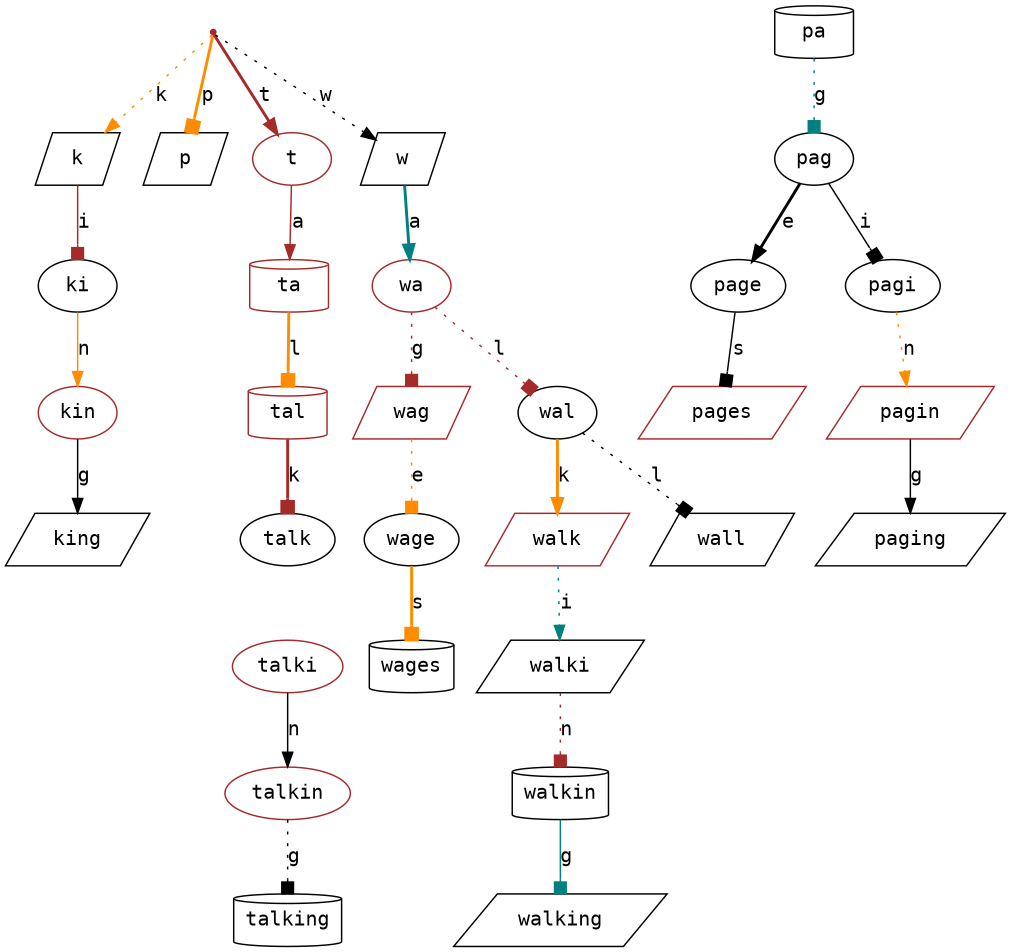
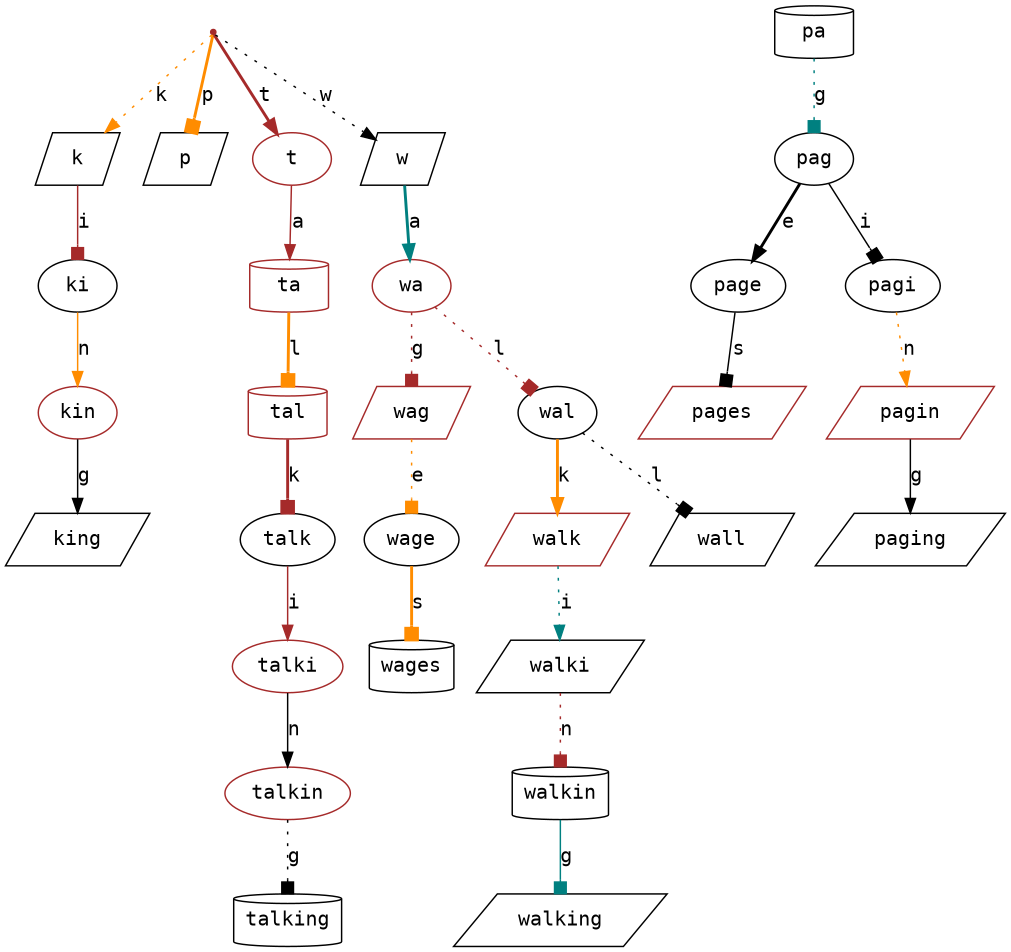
none -> (288, 596)
